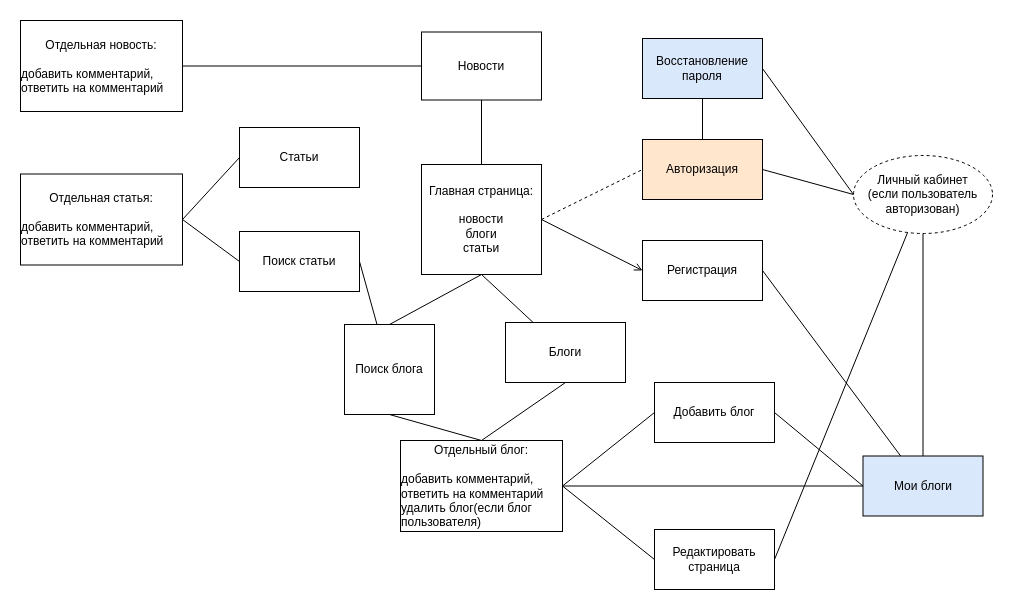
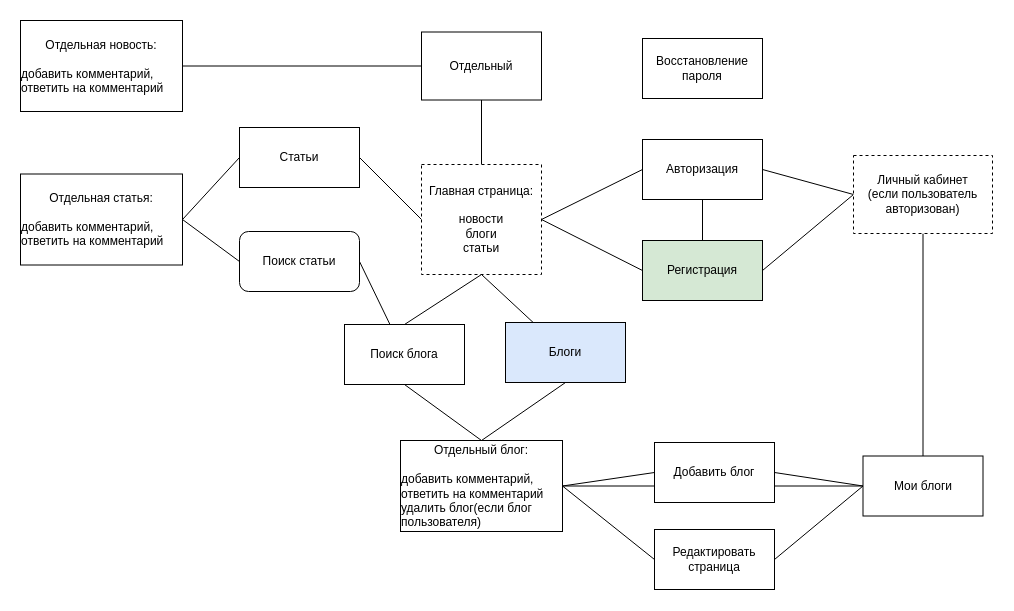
(482, 67) -> (482, 67)
(703, 69) -> (703, 69)
(703, 119) -> none
(808, 131) -> none
(703, 170) -> (703, 170)
none -> (391, 189)
(593, 194) -> (593, 194)
(923, 195) -> (923, 195)
(482, 220) -> (482, 220)
none -> (703, 221)
(300, 262) -> (300, 262)
(638, 268) -> (639, 269)
(703, 271) -> (703, 271)
(566, 353) -> (566, 353)
(831, 363) -> (808, 233)
(390, 370) -> (405, 355)
(841, 396) -> (818, 524)
(715, 413) -> (715, 473)
(923, 486) -> (923, 486)
